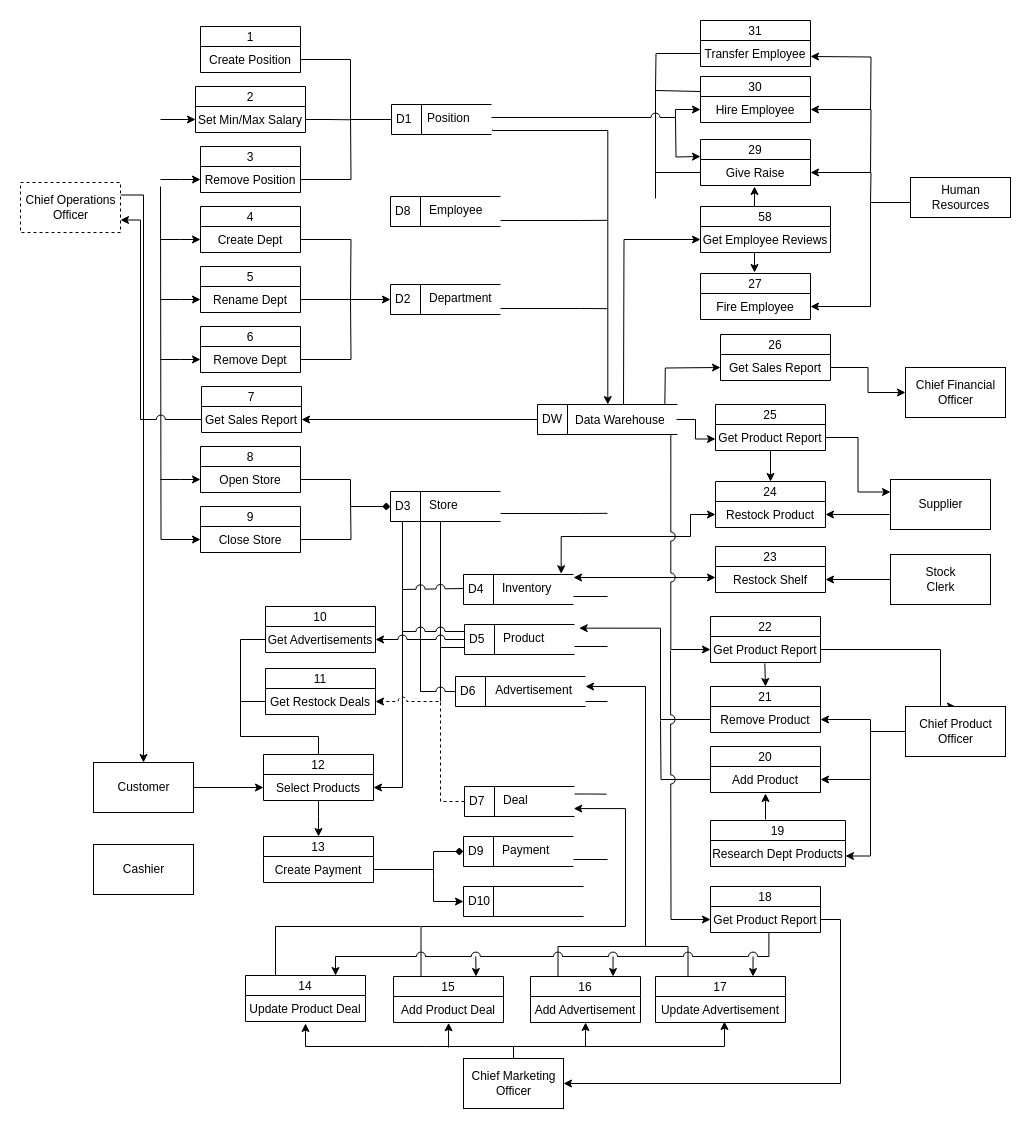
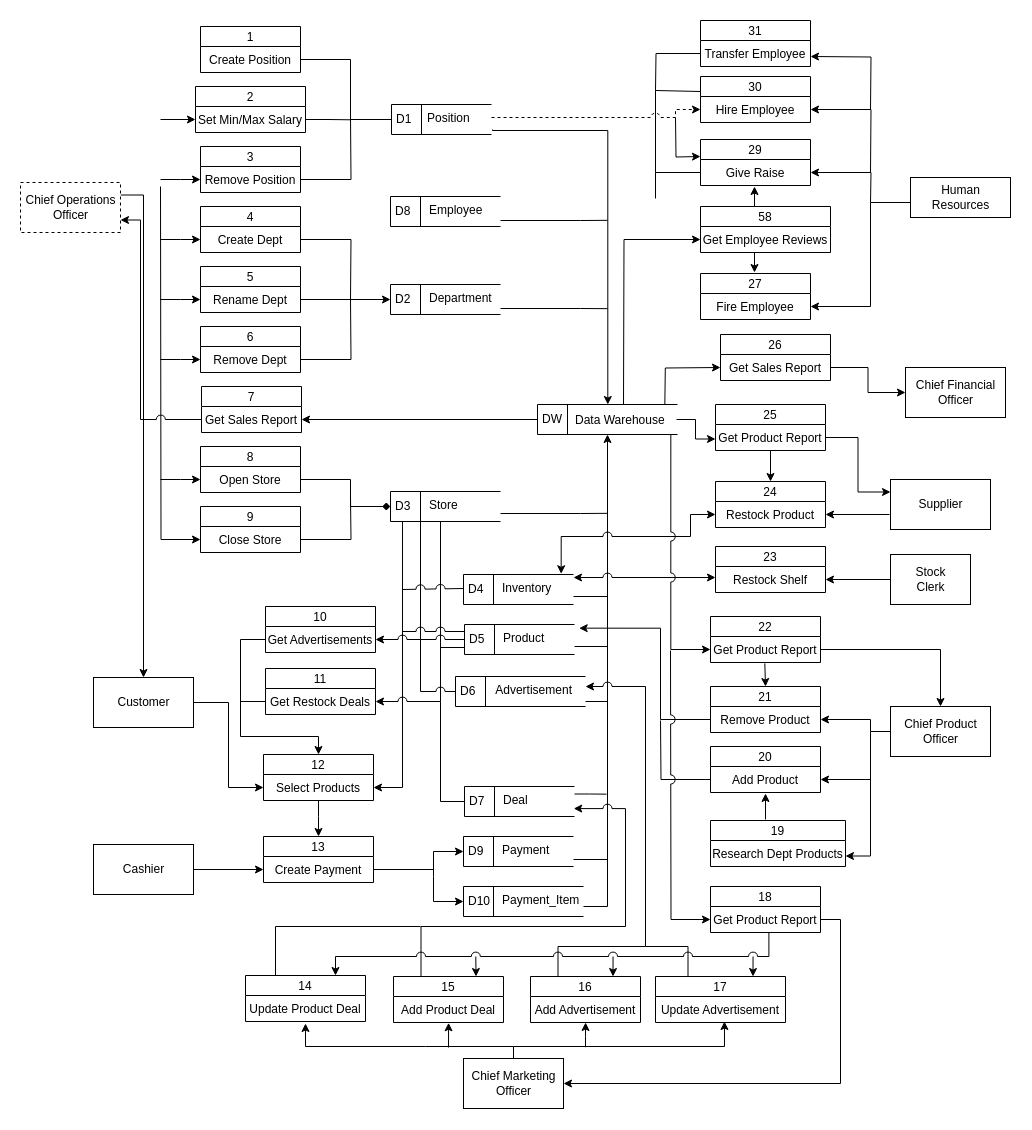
(597, 118) -> (597, 118)
(941, 580) -> (931, 580)
none -> (608, 684)
(956, 732) -> (941, 732)
(441, 733) -> (441, 733)
(319, 749) -> (319, 746)
(144, 788) -> (144, 703)
(454, 852) -> (455, 852)
none -> (225, 870)
none -> (540, 900)
